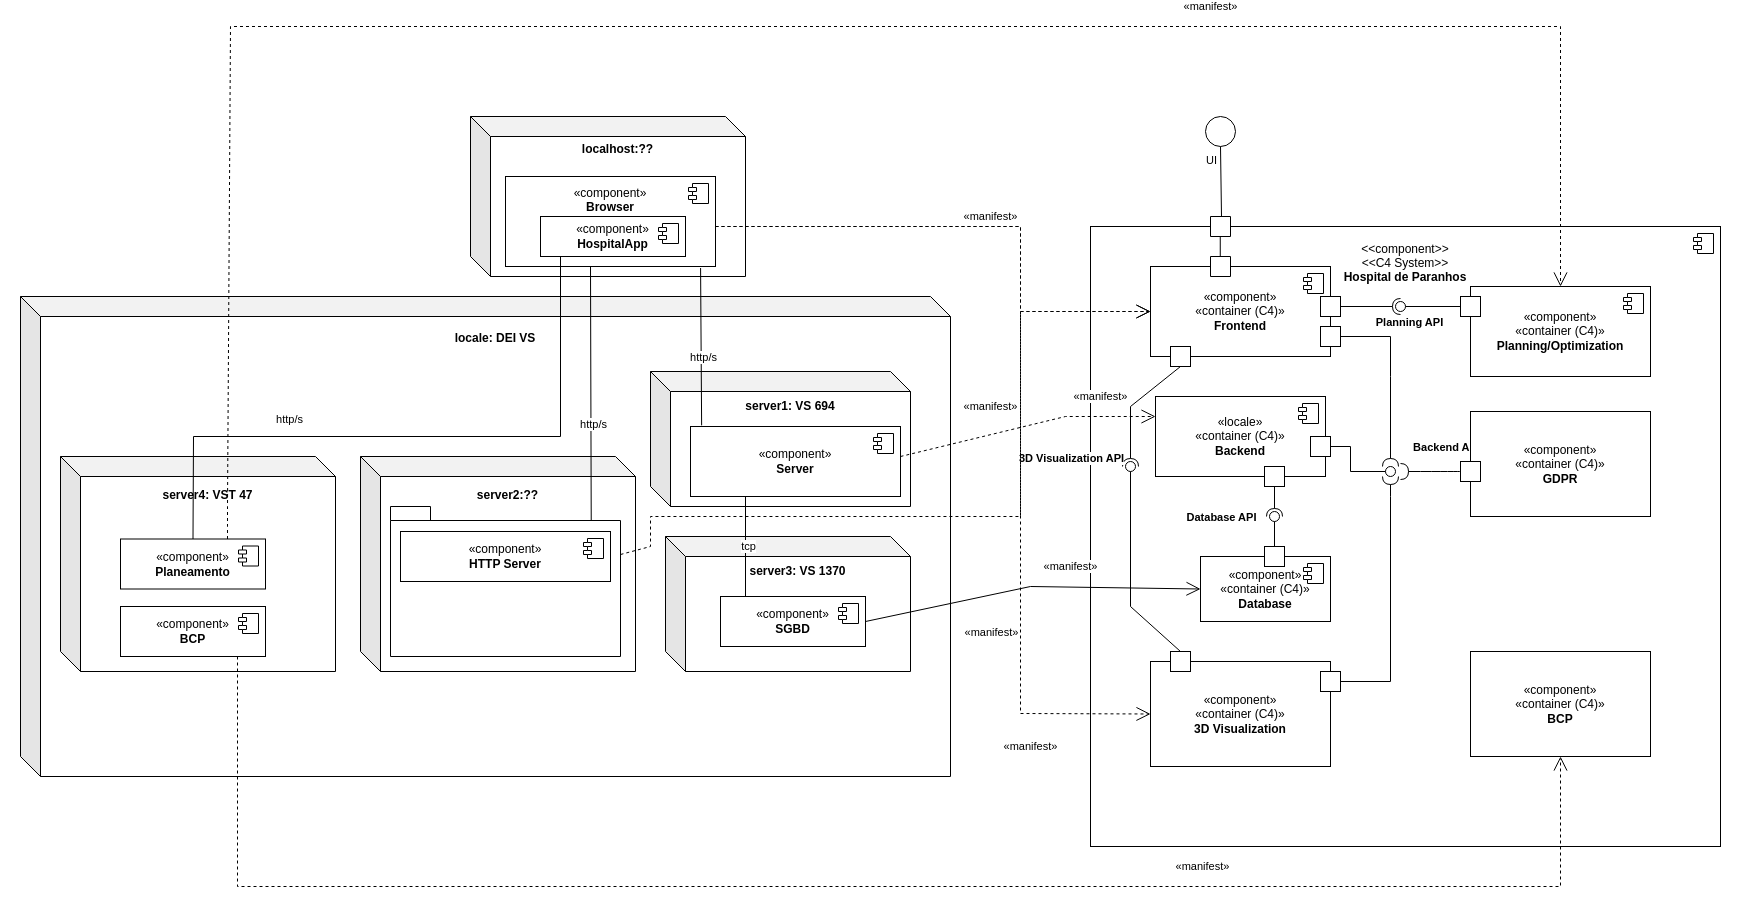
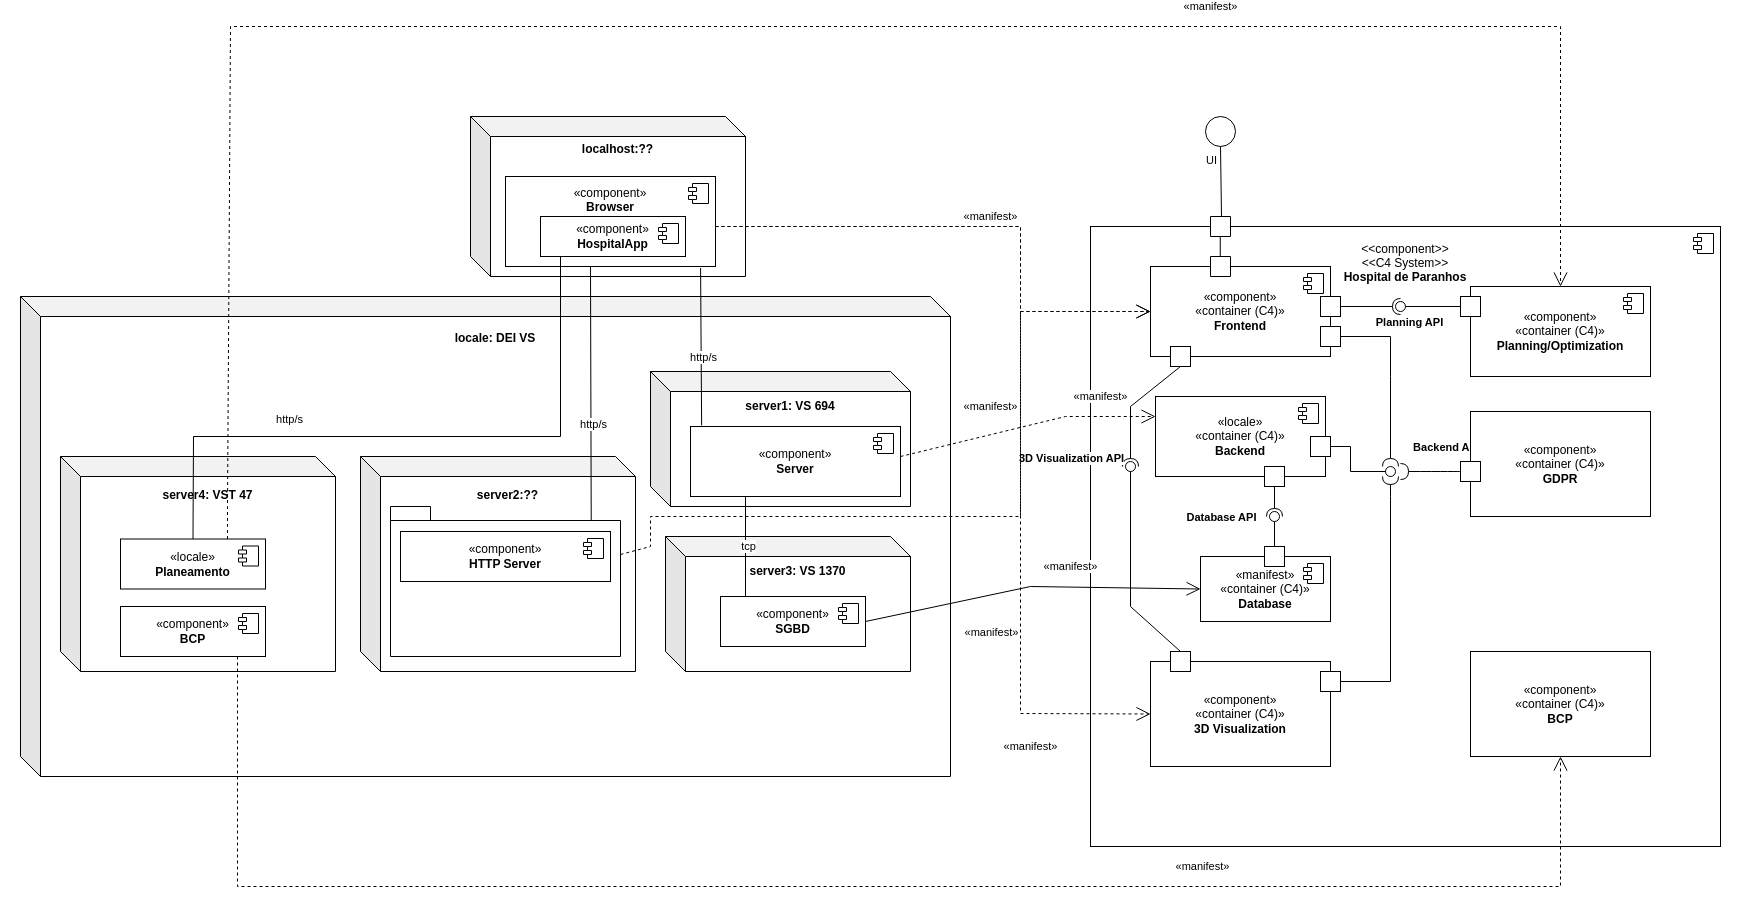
(193, 565) -> (193, 565)
(1266, 590) -> (1266, 590)
